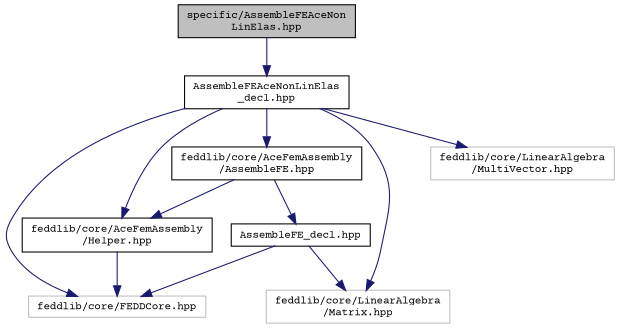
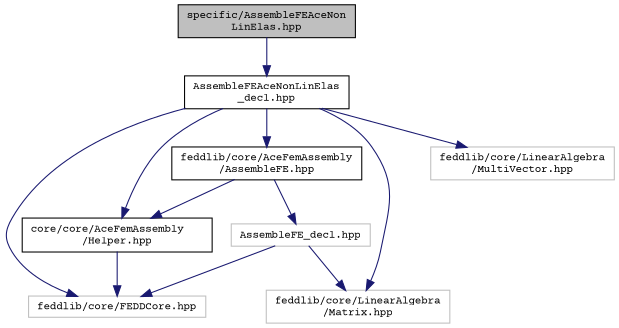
(117, 235) -> (117, 235)
(301, 235) -> (301, 235)
